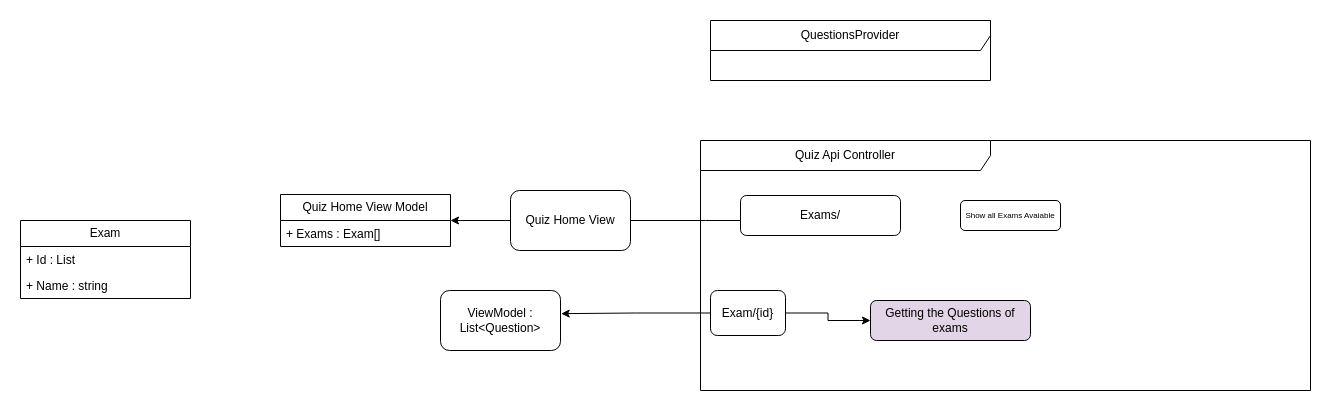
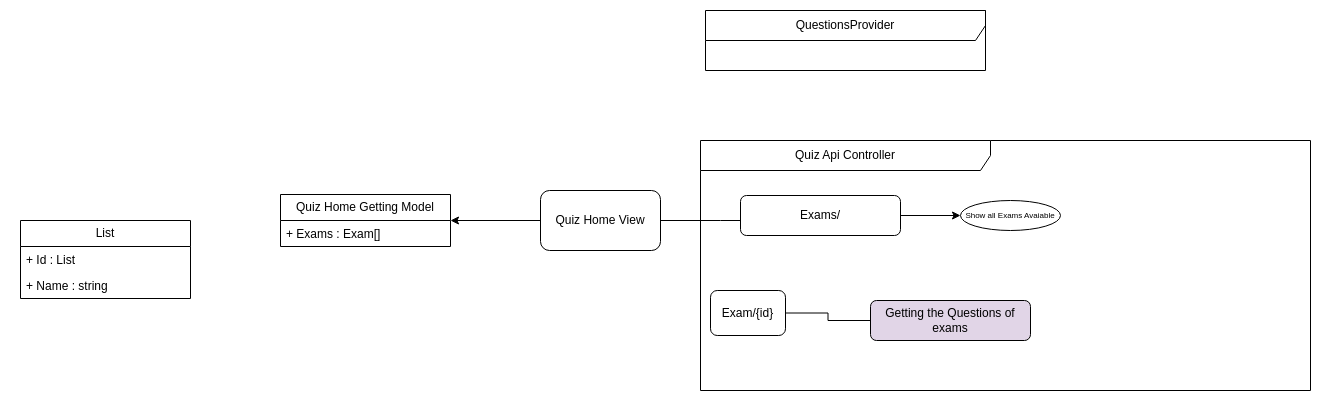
(851, 51) -> (846, 41)
(366, 208) -> (366, 208)
none -> (927, 216)
(1011, 216) -> (1011, 216)
(571, 221) -> (601, 221)
(106, 234) -> (106, 234)
(640, 313) -> none
(501, 321) -> none
(862, 321) -> (865, 321)
